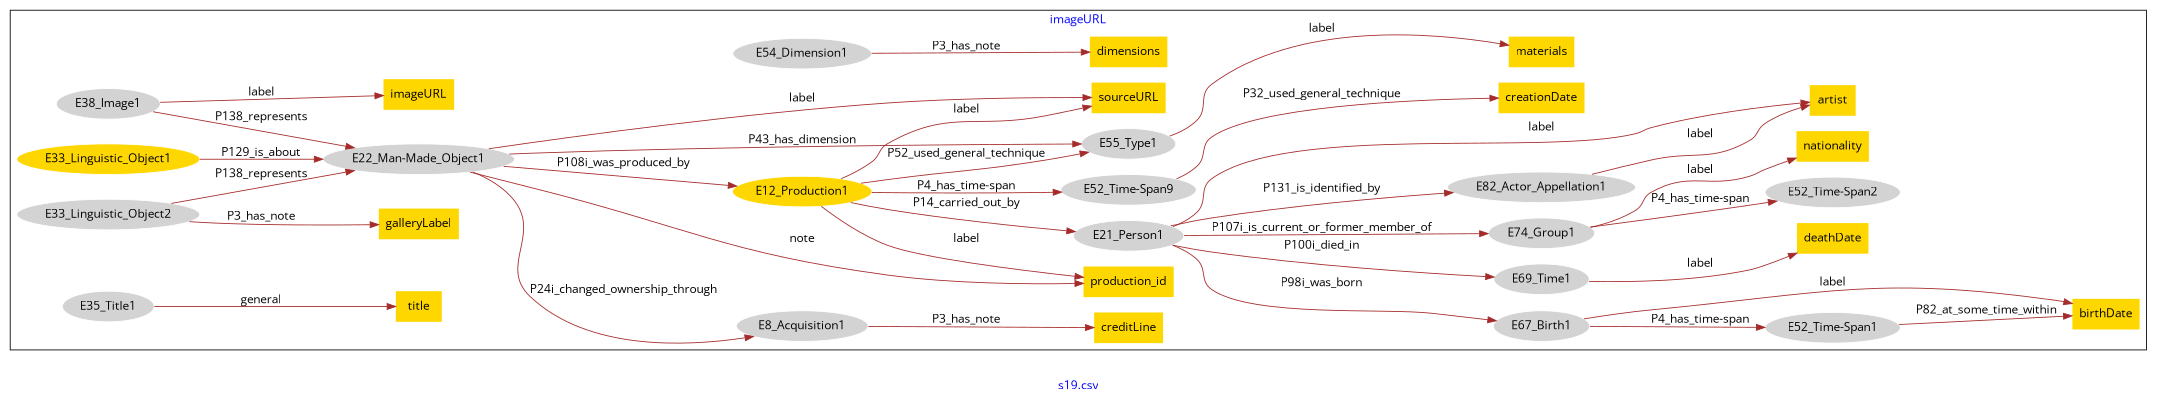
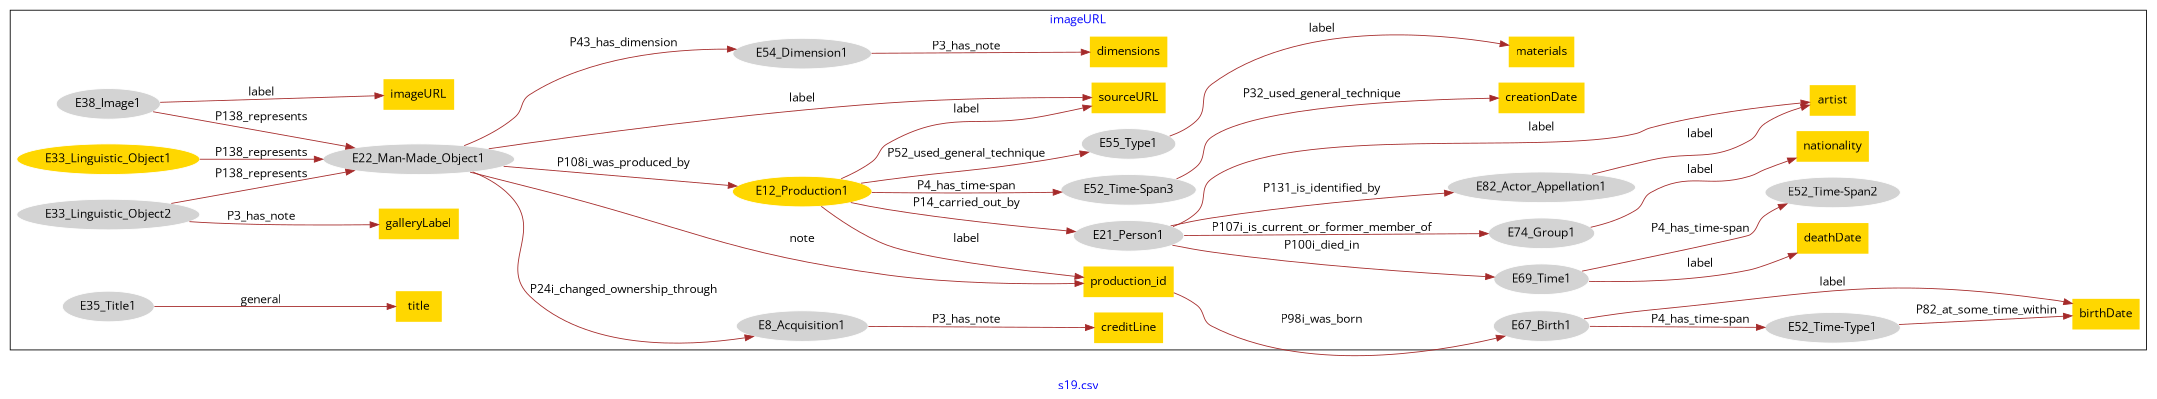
(791, 147) -> (584, 70)
(261, 153) -> (261, 153)
(1129, 190) -> (1129, 190)
(1679, 215) -> (1686, 249)
(1317, 310) -> (1343, 355)
(1833, 328) -> (1833, 328)
